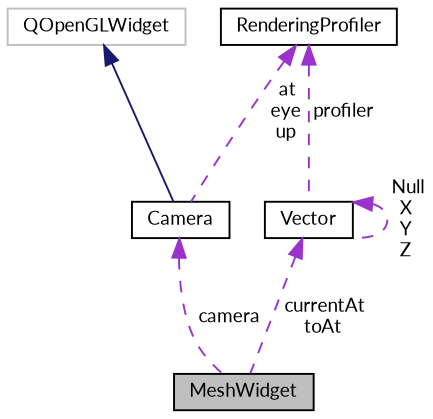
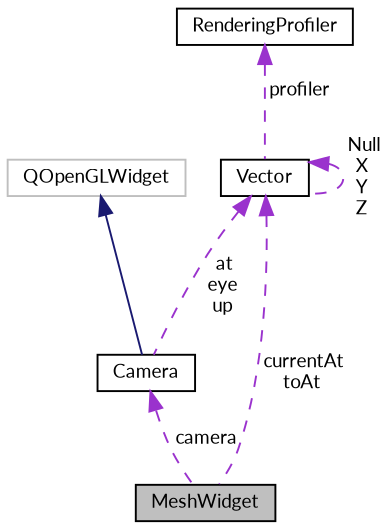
(237, 131) -> (192, 280)
